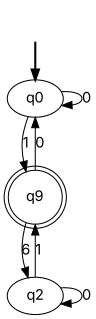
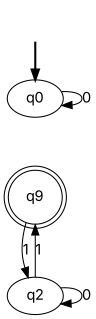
(22, 139) -> none
(35, 149) -> none
(26, 251) -> (26, 251)
